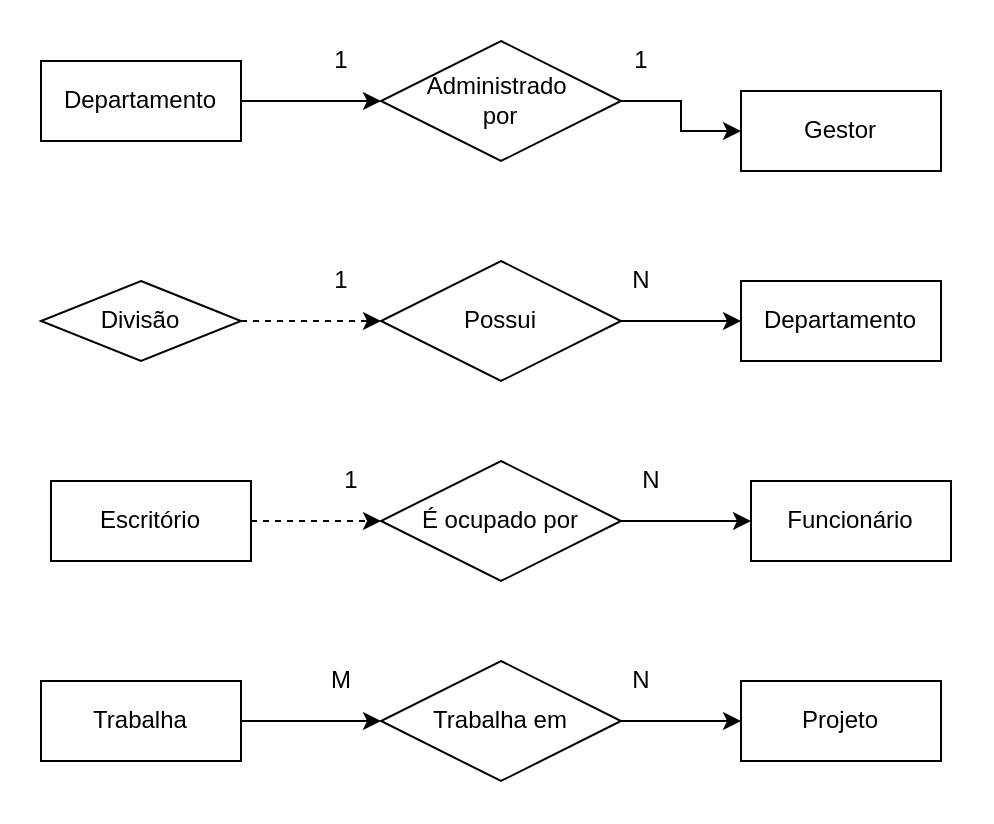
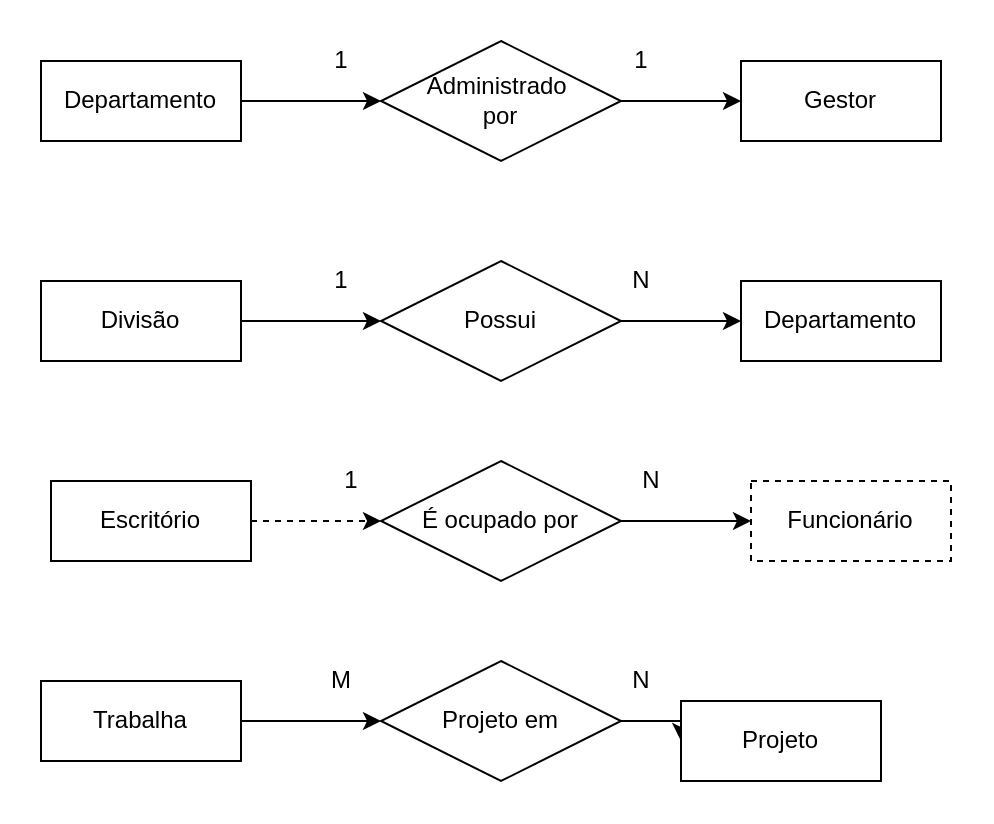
(841, 131) -> (841, 101)
(141, 321) -> (141, 321)
(301, 321) -> (301, 321)
(851, 521) -> (851, 521)
(501, 721) -> (501, 721)
(841, 721) -> (781, 741)
